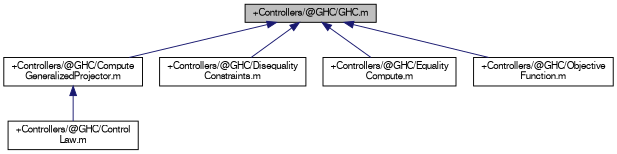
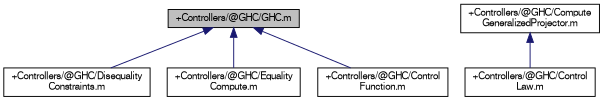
(198, 41) -> none
(543, 72) -> (383, 82)
